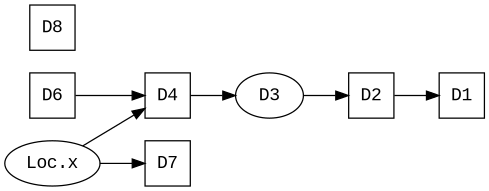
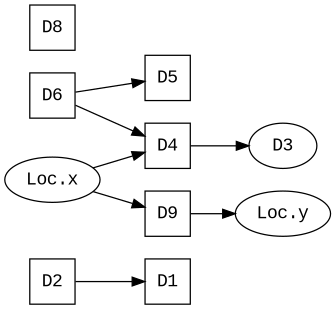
none -> (168, 78)
(320, 96) -> none
(168, 163) -> (168, 214)
none -> (283, 214)
